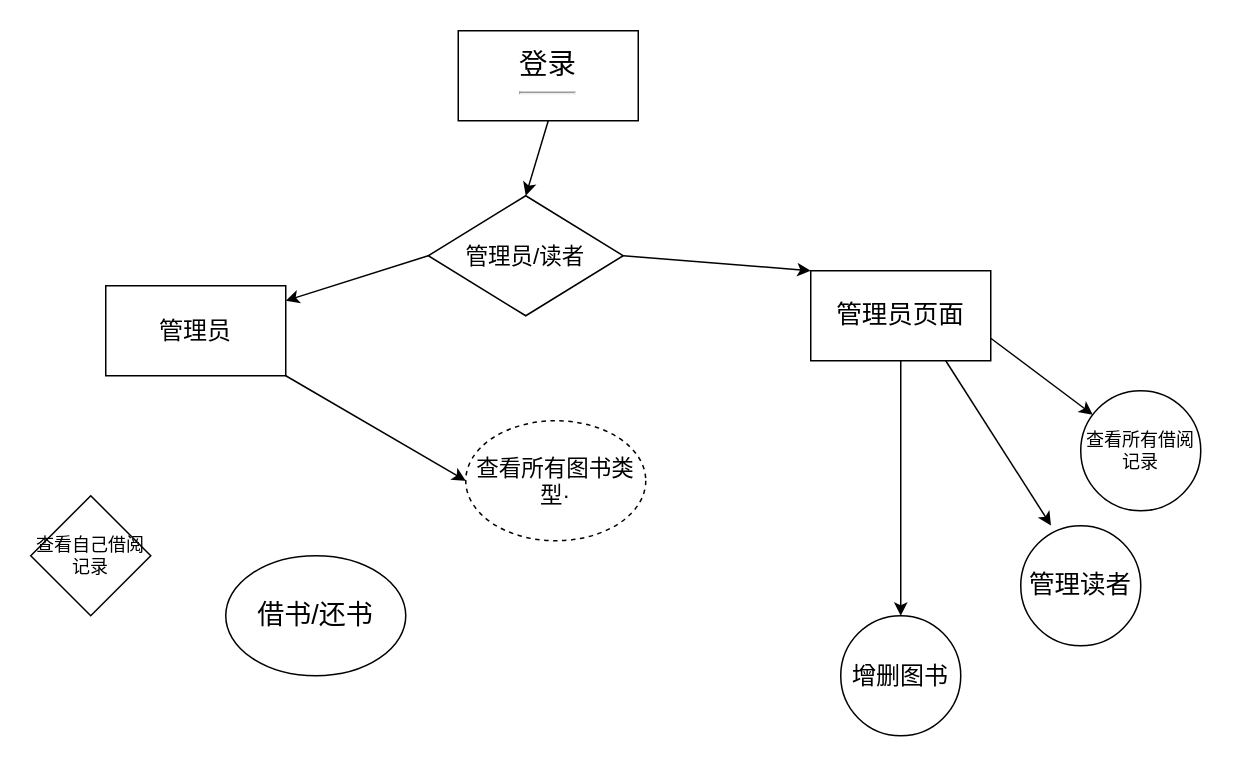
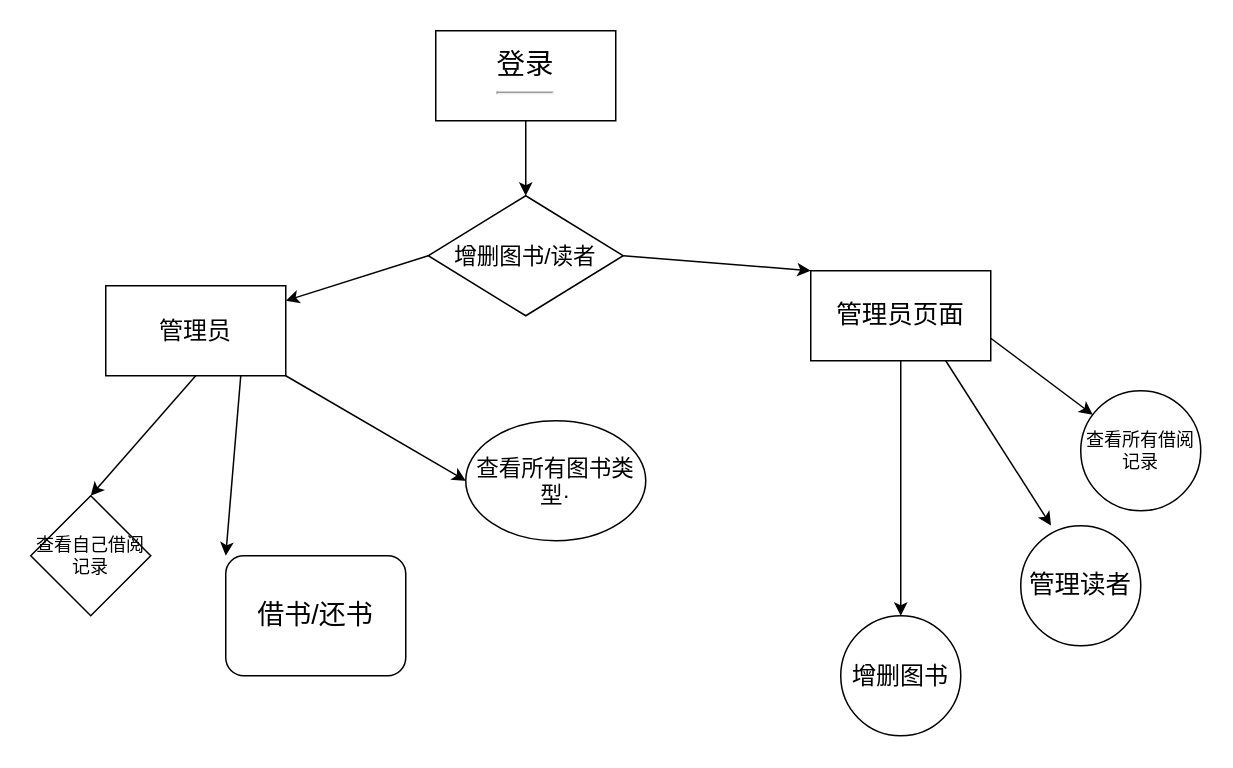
(548, 76) -> (526, 76)
(526, 256) -> (526, 256)
none -> (147, 432)
none -> (234, 460)
(556, 481) -> (556, 481)
(316, 616) -> (316, 616)
